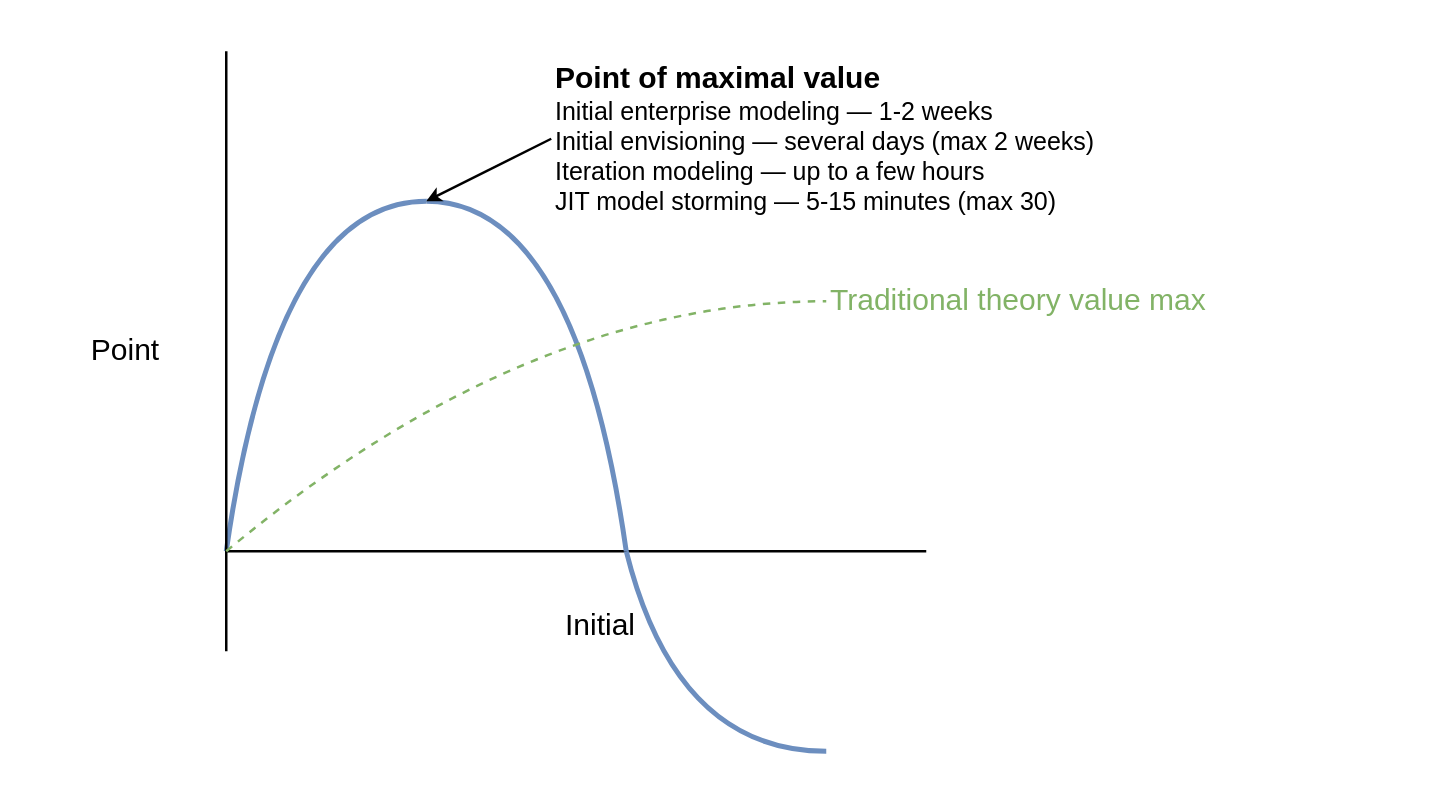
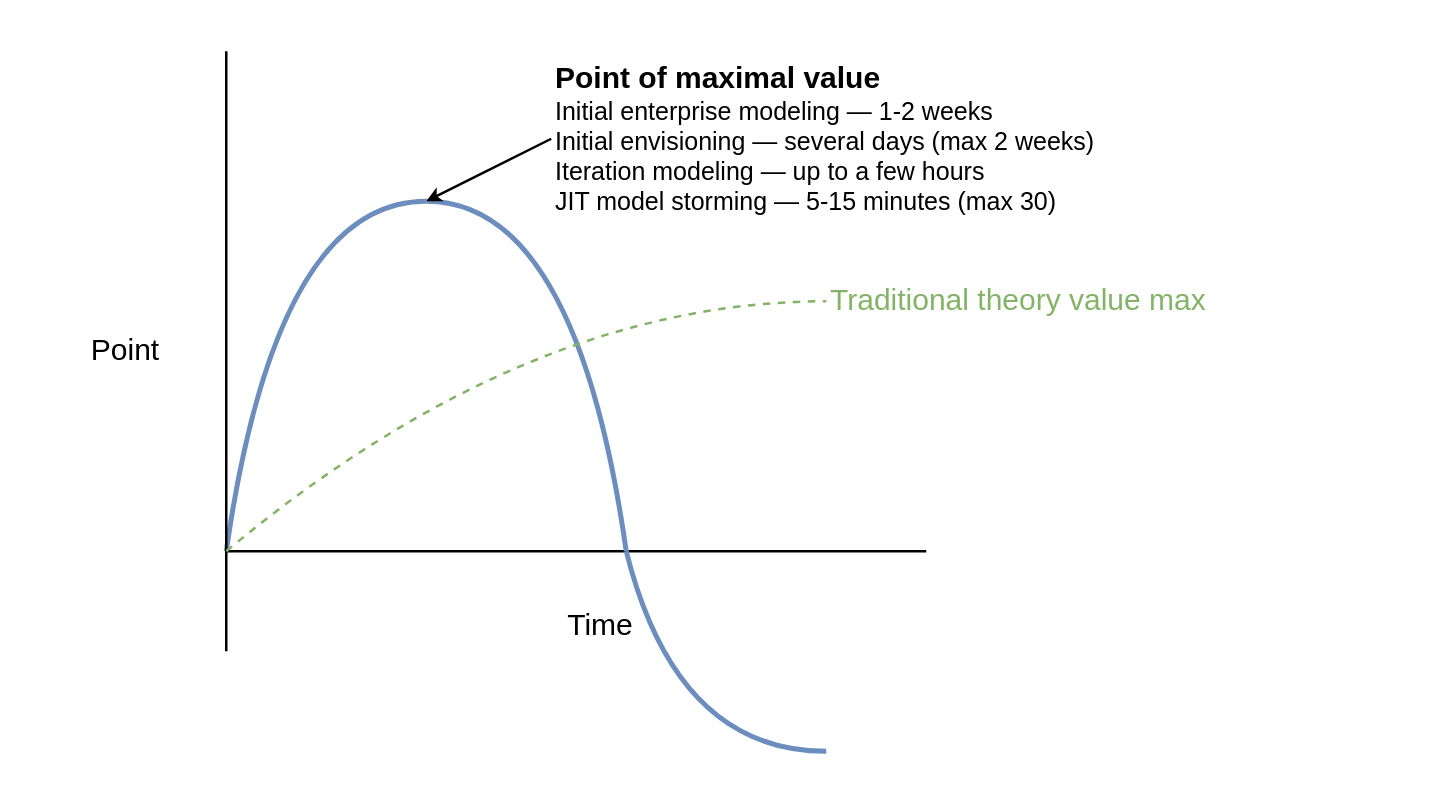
(601, 626) -> (601, 626)
